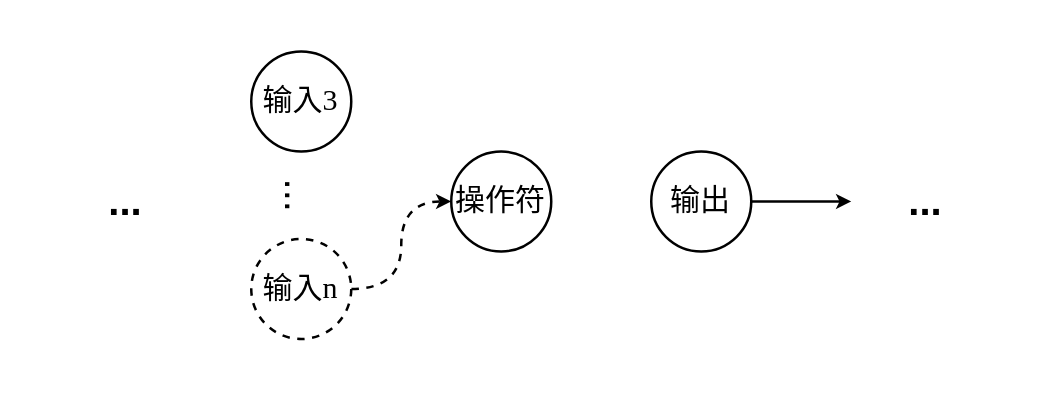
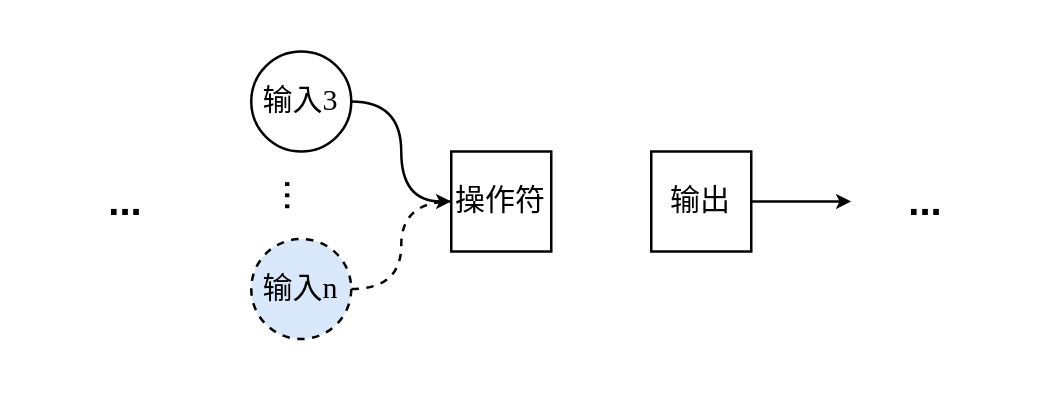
none -> (400, 140)
(501, 201) -> (501, 201)
(701, 201) -> (701, 201)
(410, 214) -> (413, 213)
(301, 289) -> (301, 289)
